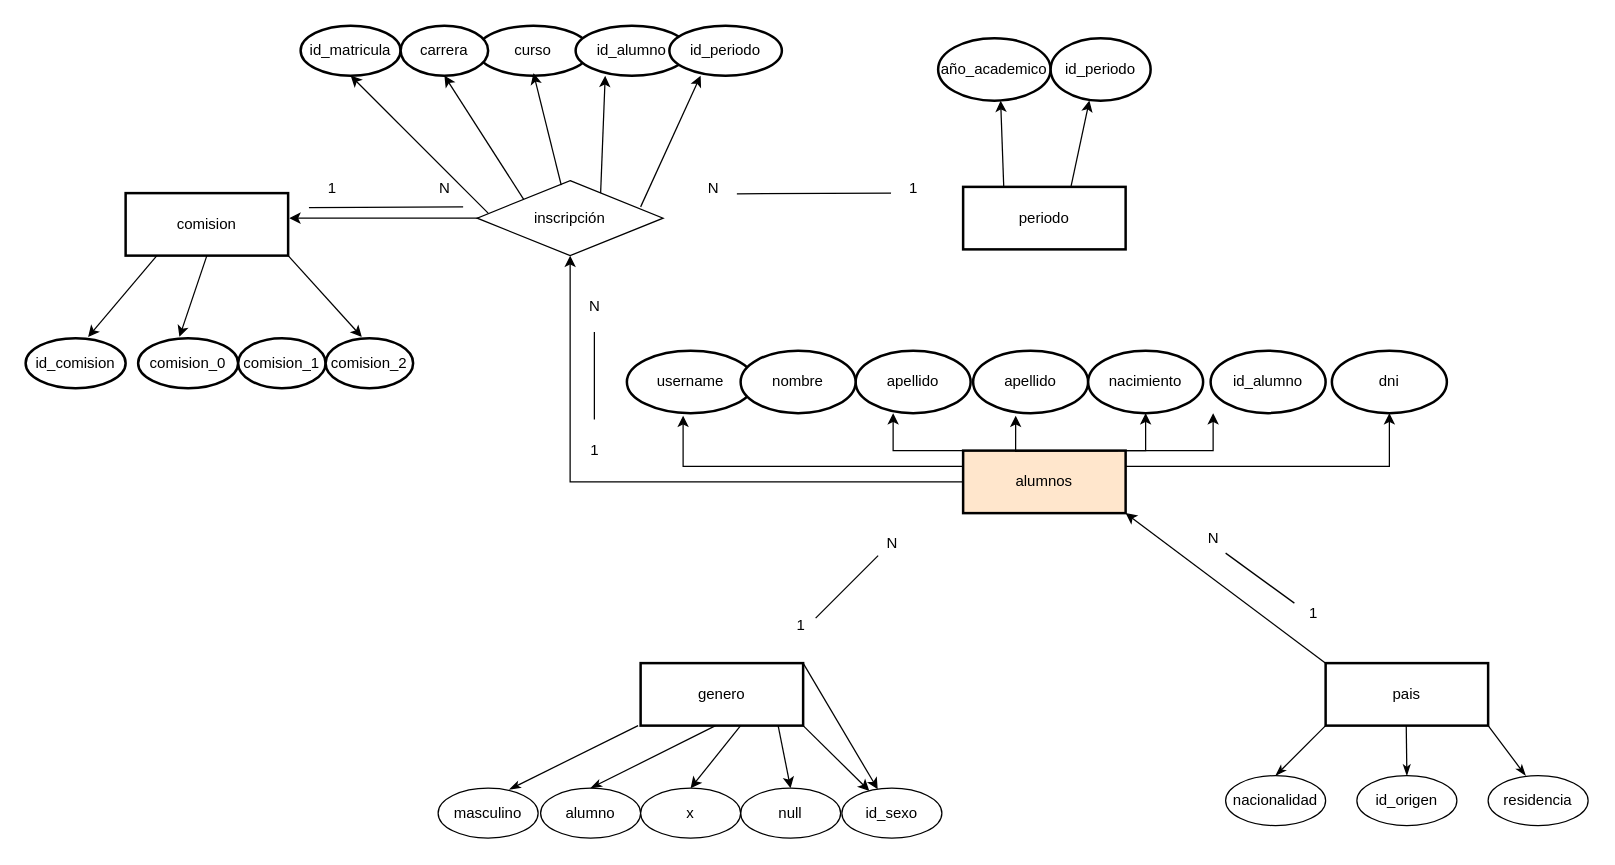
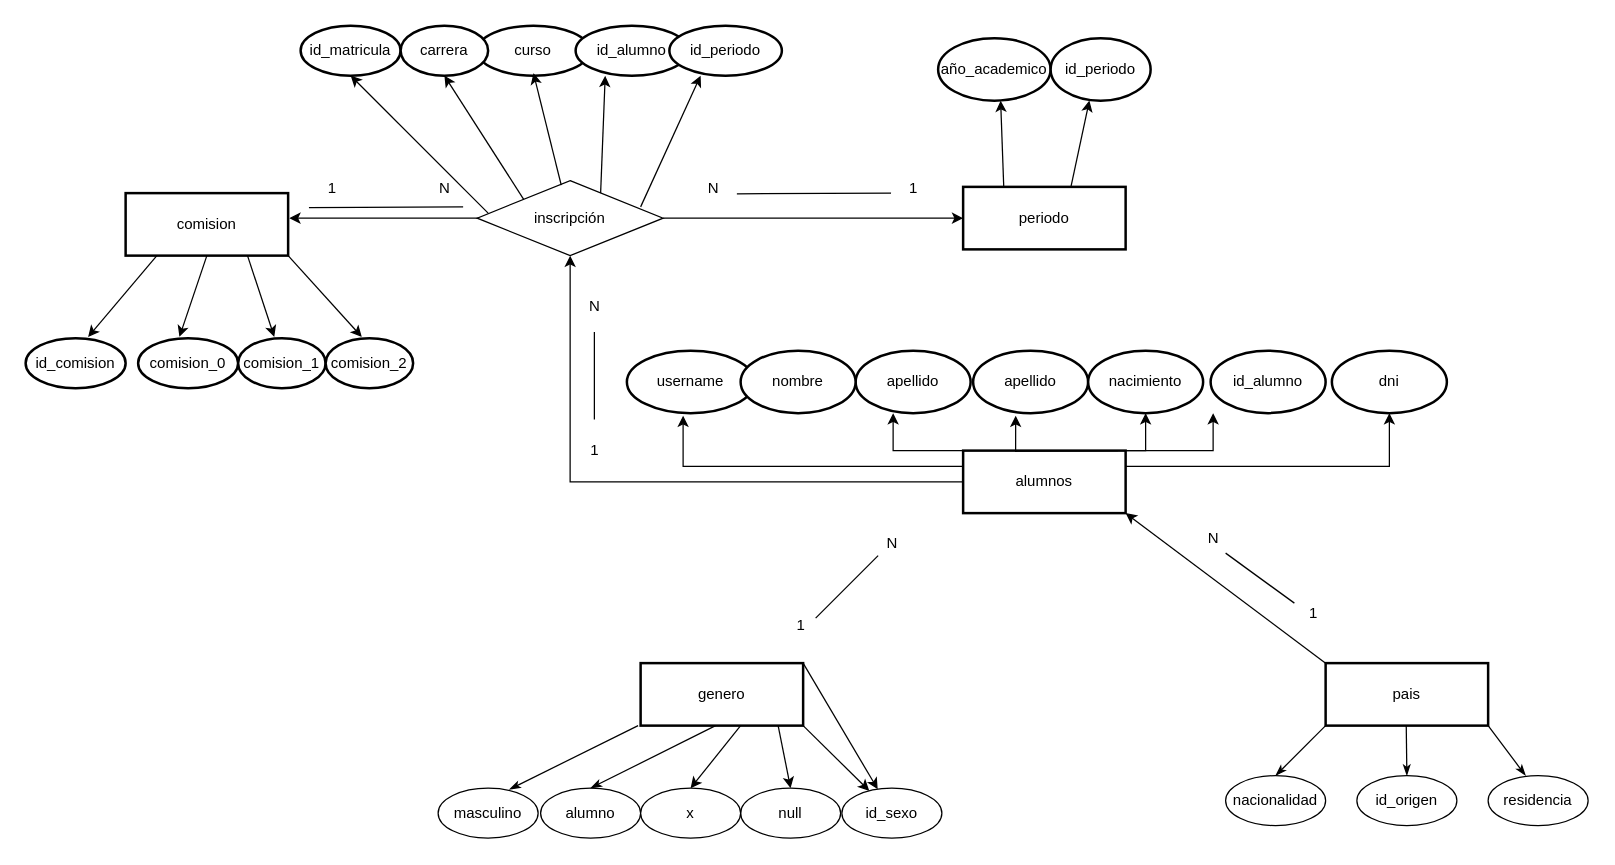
none -> (809, 218)
none -> (259, 292)
(1044, 482) -> (1044, 482)
